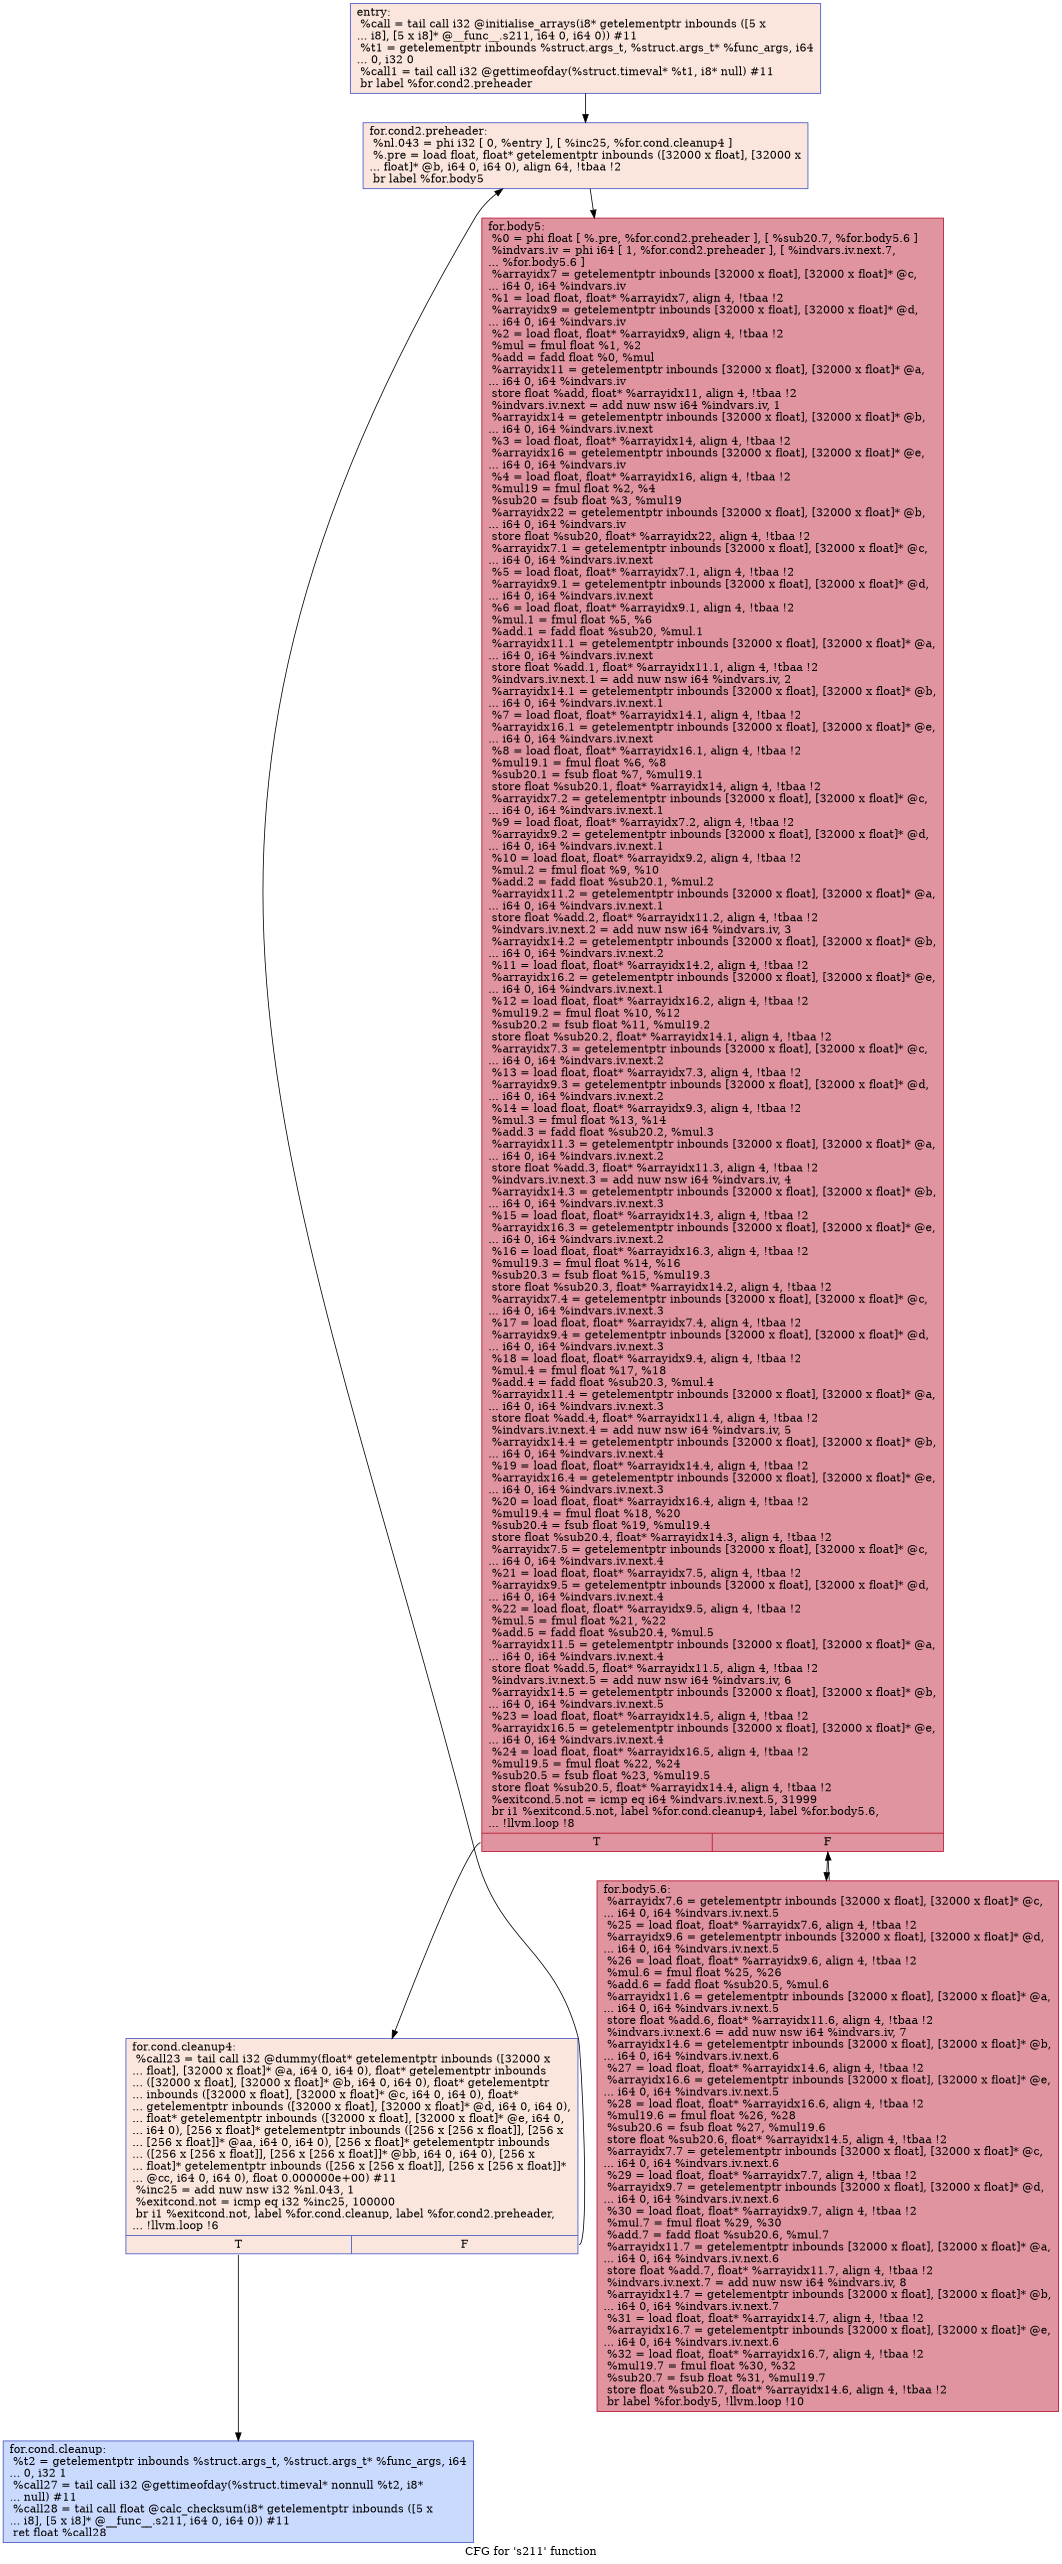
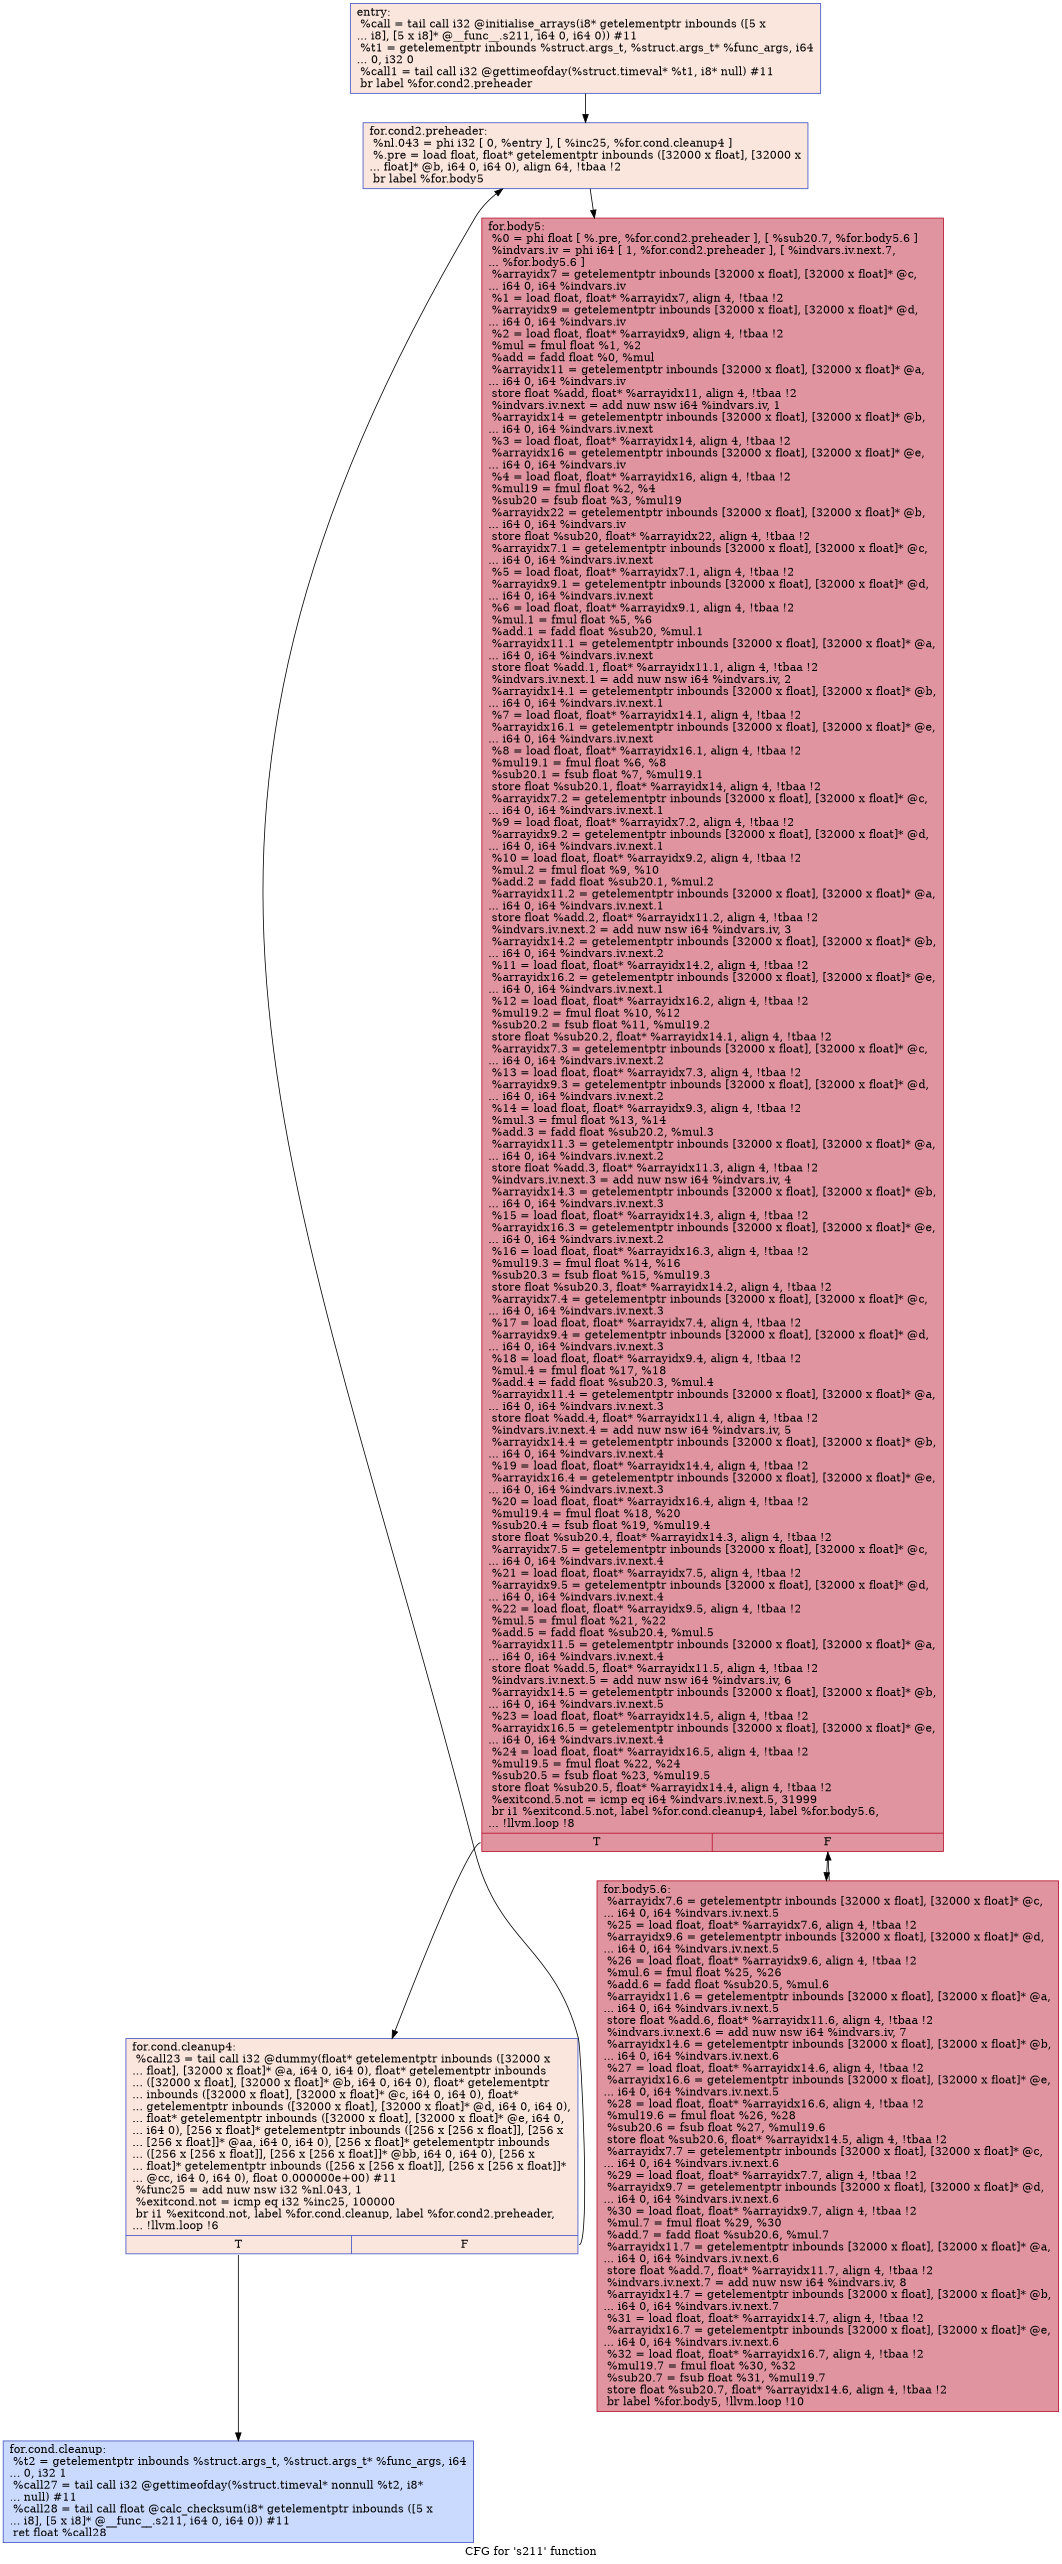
(243, 2190) -> (247, 2190)
